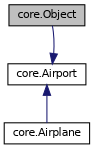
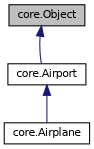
(54, 40) -> (40, 50)
